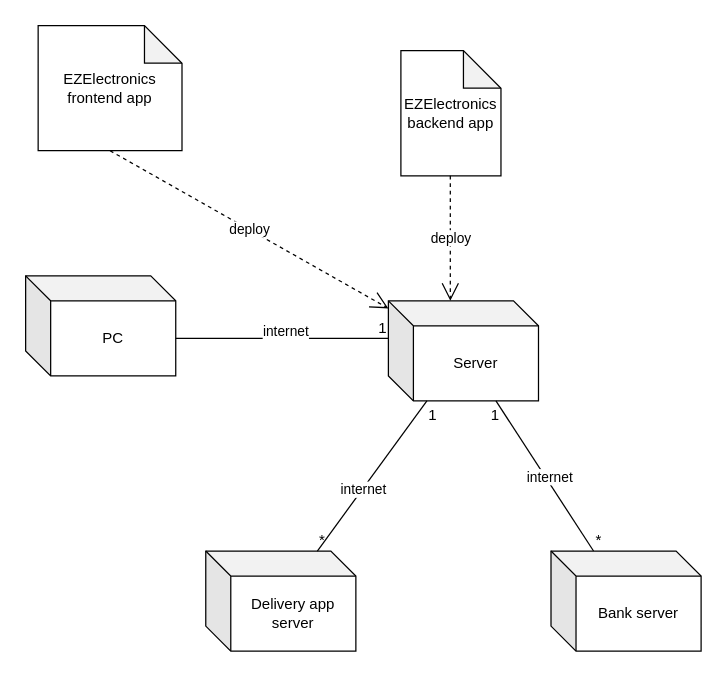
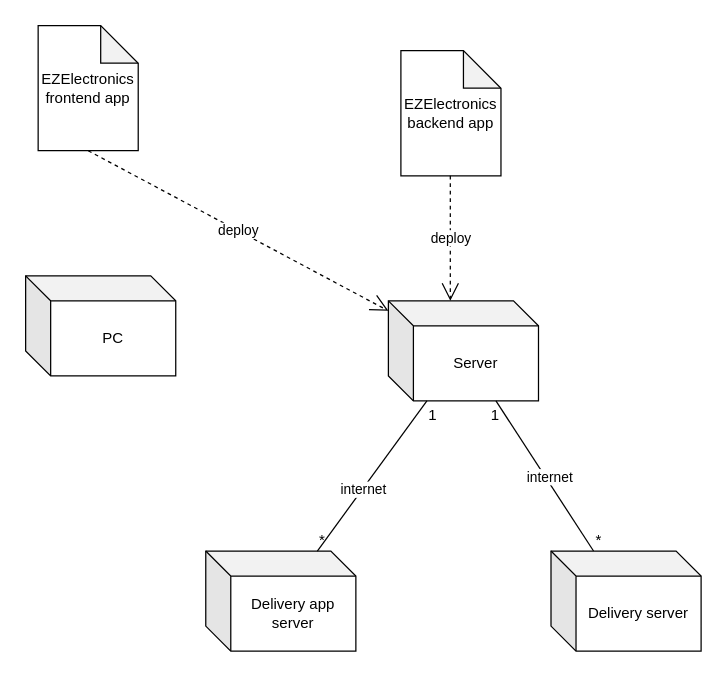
(110, 88) -> (88, 88)
(220, 338) -> none
(638, 613) -> (638, 613)
